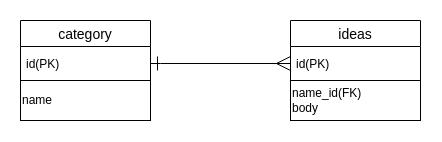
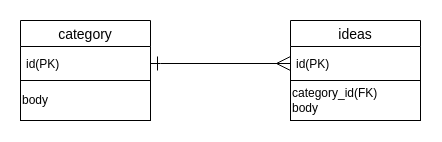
(36, 101) -> (36, 101)
(328, 101) -> (341, 101)
